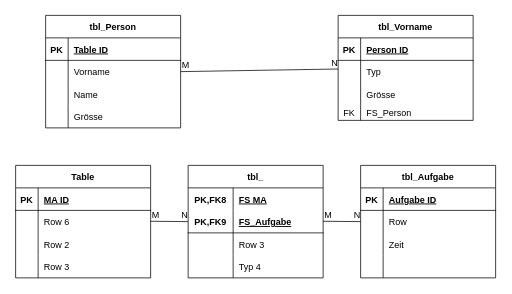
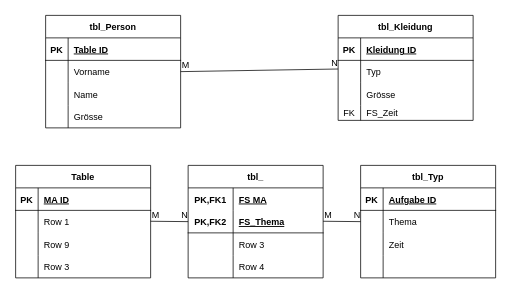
(405, 27) -> (405, 27)
(388, 50) -> (390, 50)
(389, 113) -> (382, 113)
(428, 177) -> (428, 177)
(210, 200) -> (210, 200)
(55, 222) -> (55, 222)
(210, 222) -> (210, 222)
(264, 222) -> (259, 222)
(396, 222) -> (401, 222)
(55, 245) -> (55, 245)
(250, 267) -> (250, 267)
